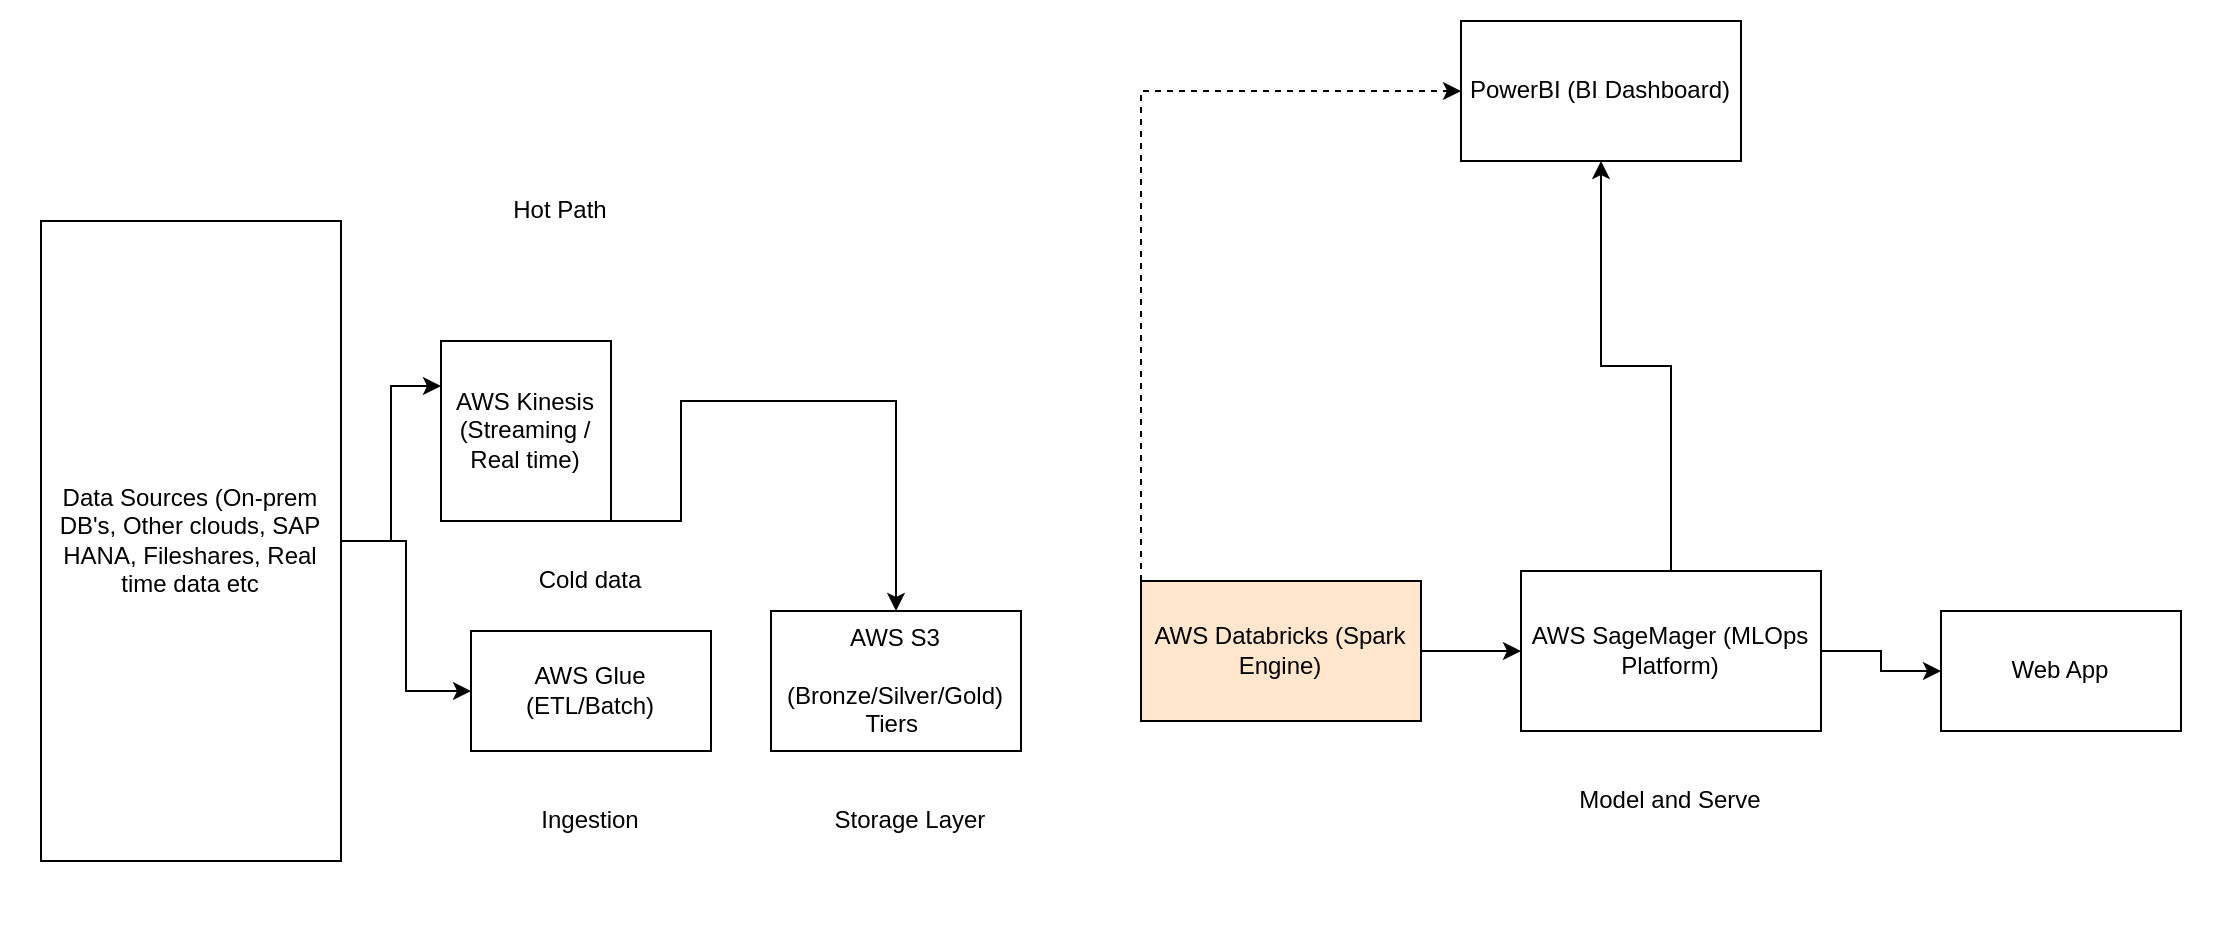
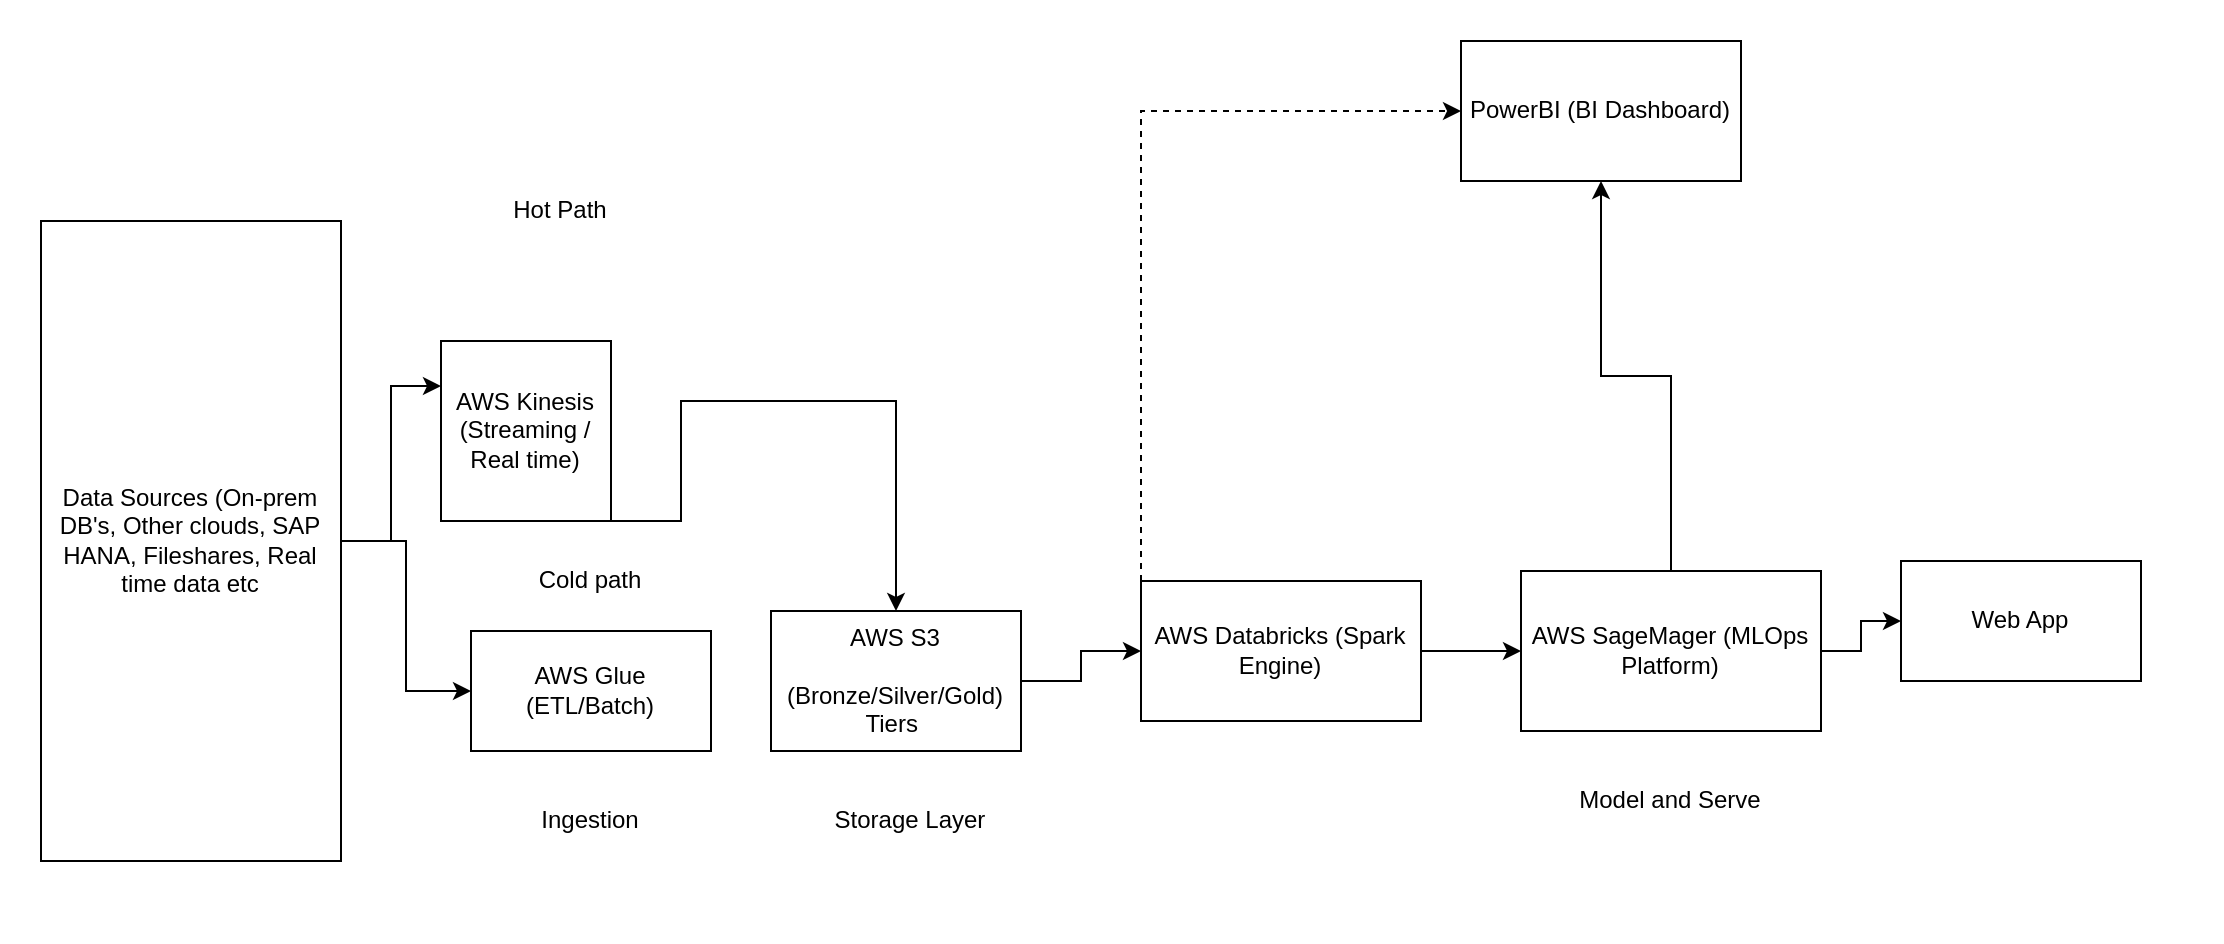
(1601, 91) -> (1601, 111)
(591, 581) -> (591, 581)
(1281, 651) -> (1281, 651)
(2061, 671) -> (2021, 621)
none -> (1081, 673)
